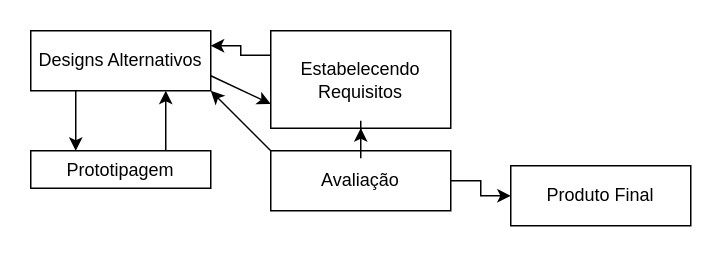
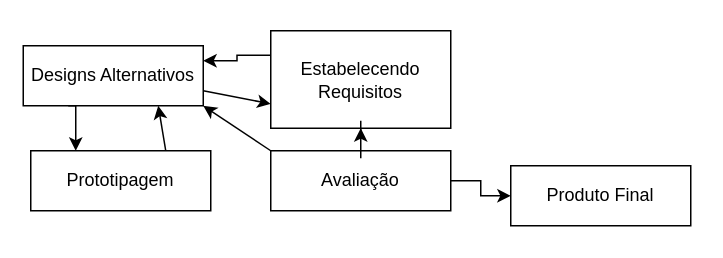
(121, 61) -> (113, 76)
(121, 170) -> (121, 181)
